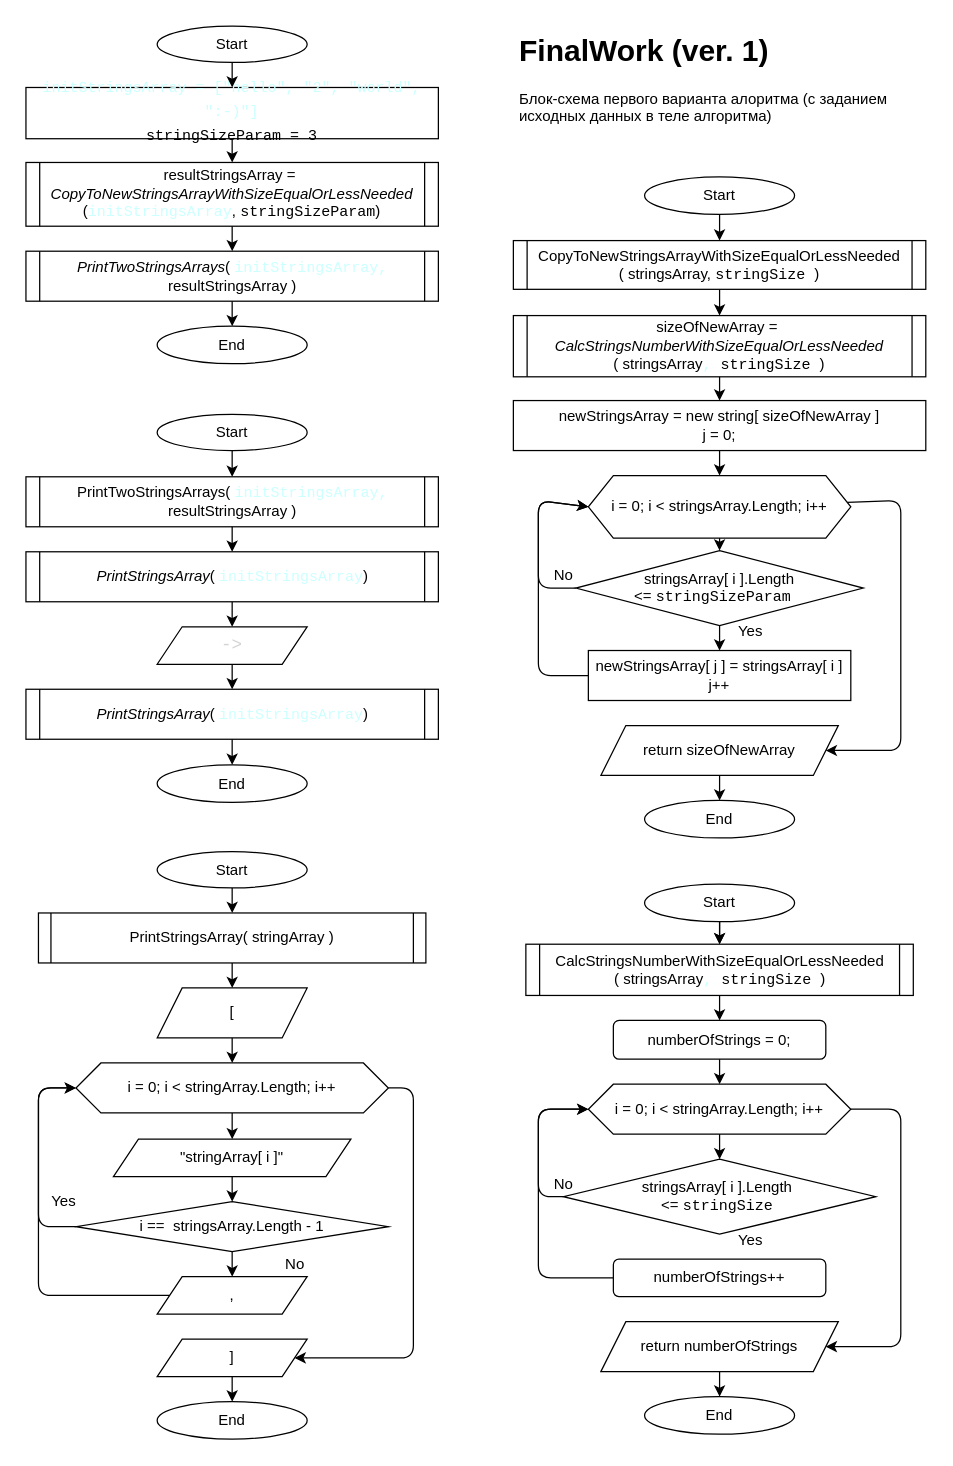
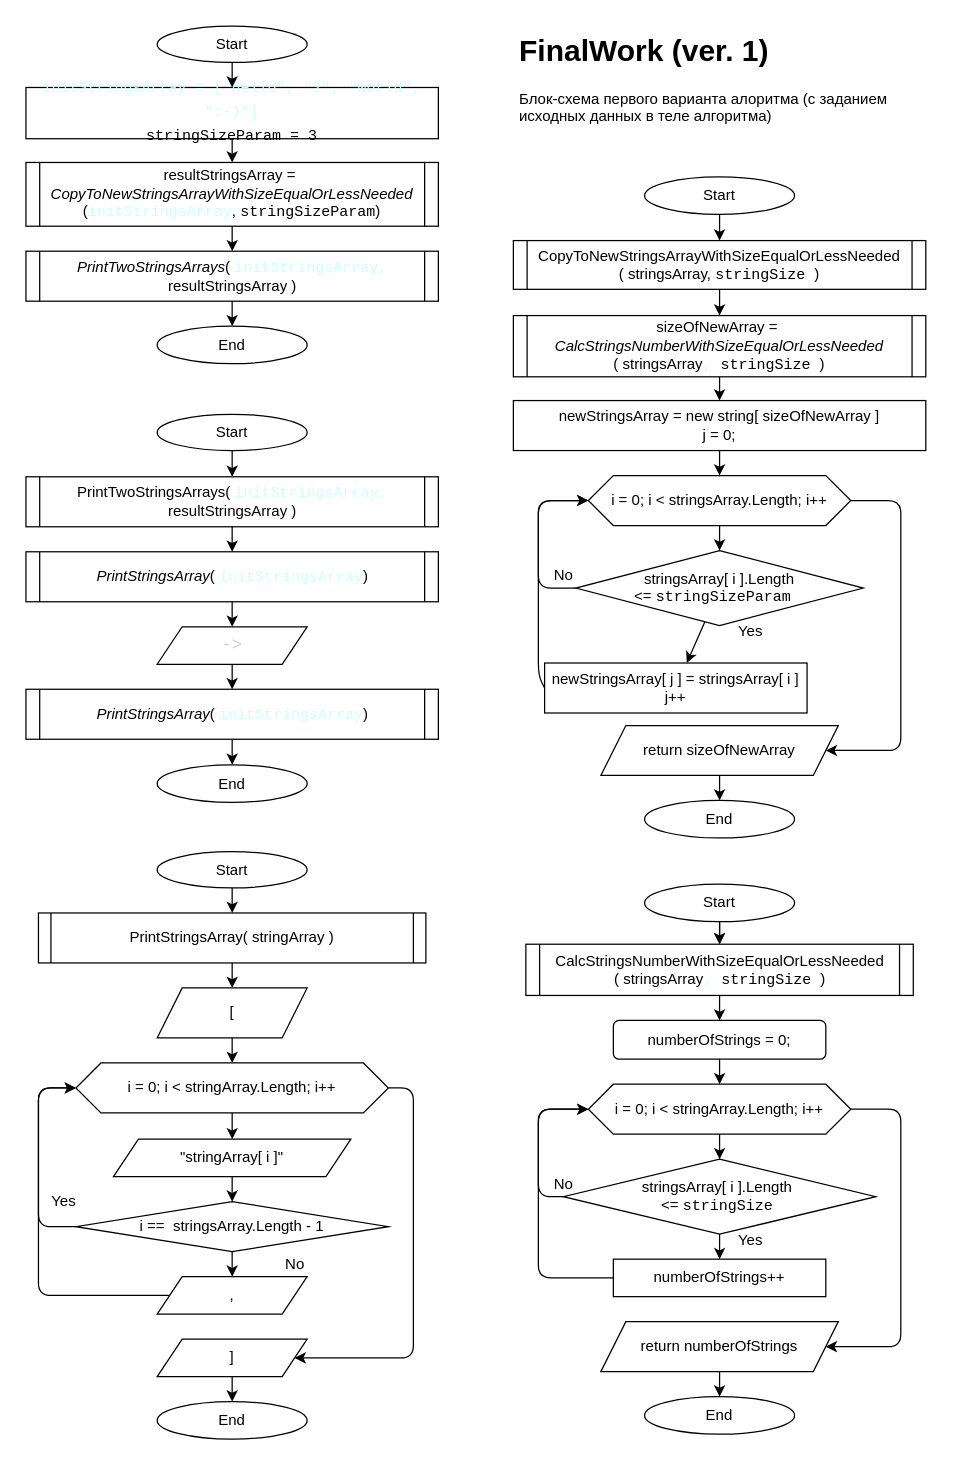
(719, 507) -> (719, 501)
(719, 676) -> (676, 688)
none -> (719, 1242)
(719, 1278) -> (719, 1278)
